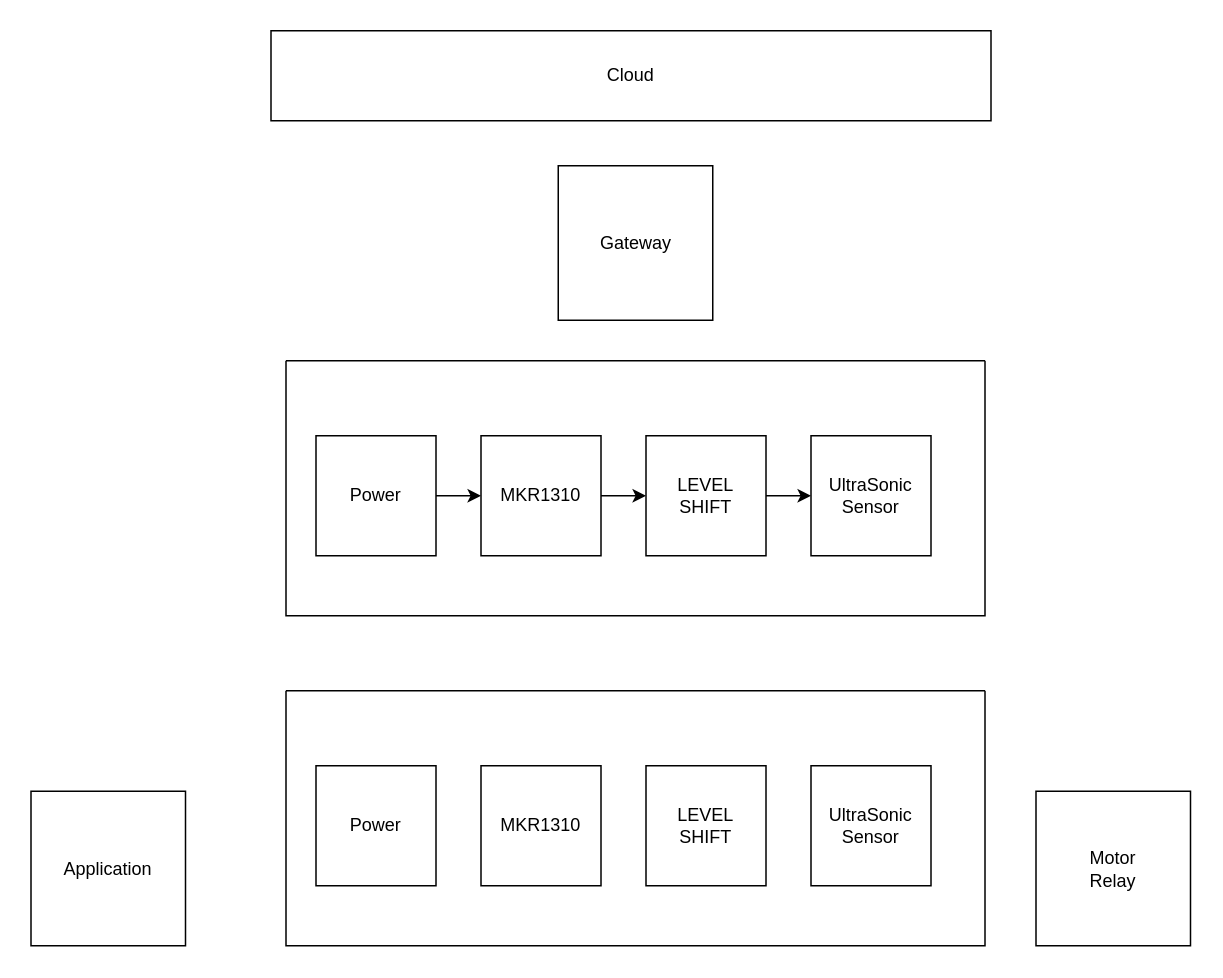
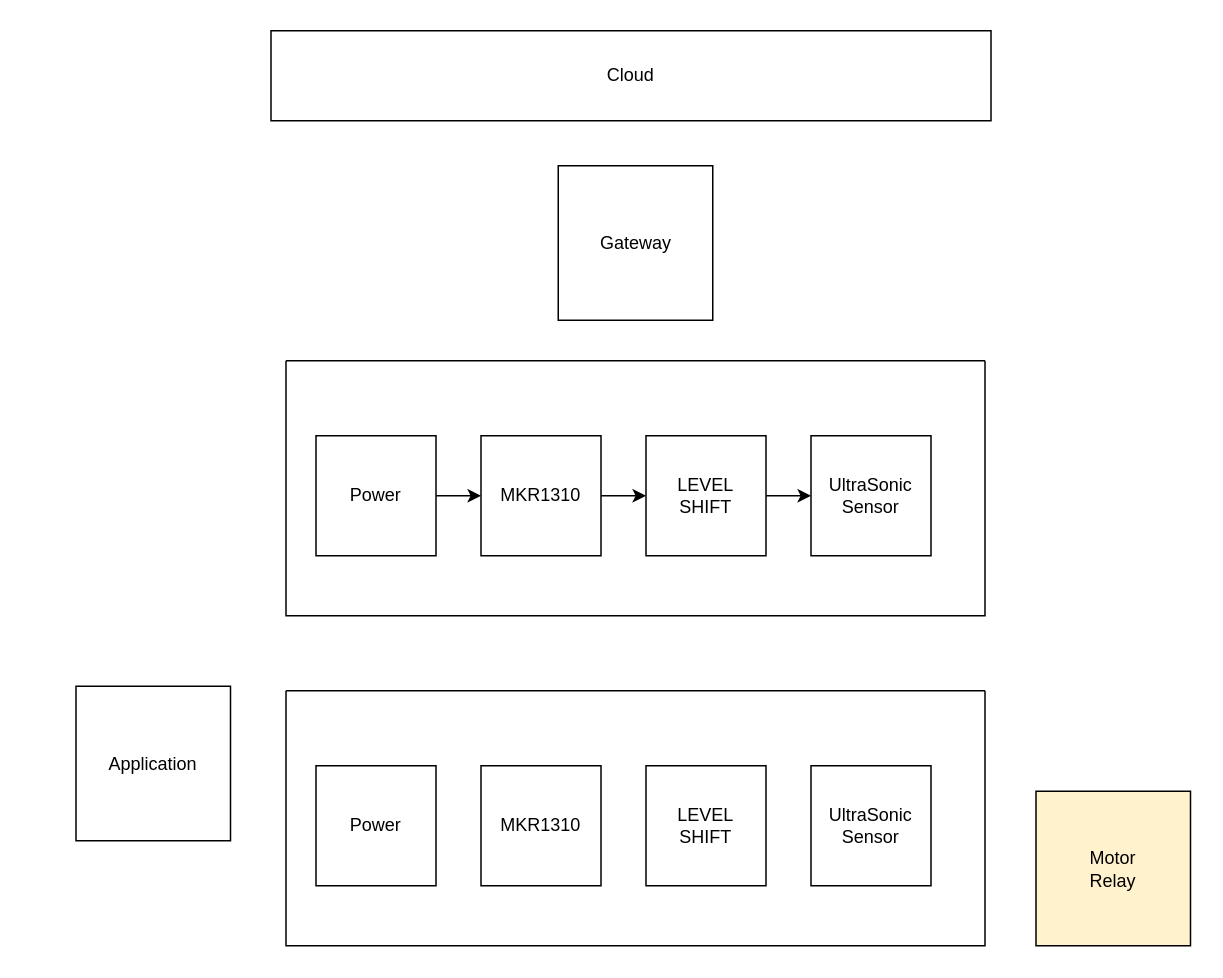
(108, 869) -> (153, 764)
(1113, 869) -> (1113, 869)
